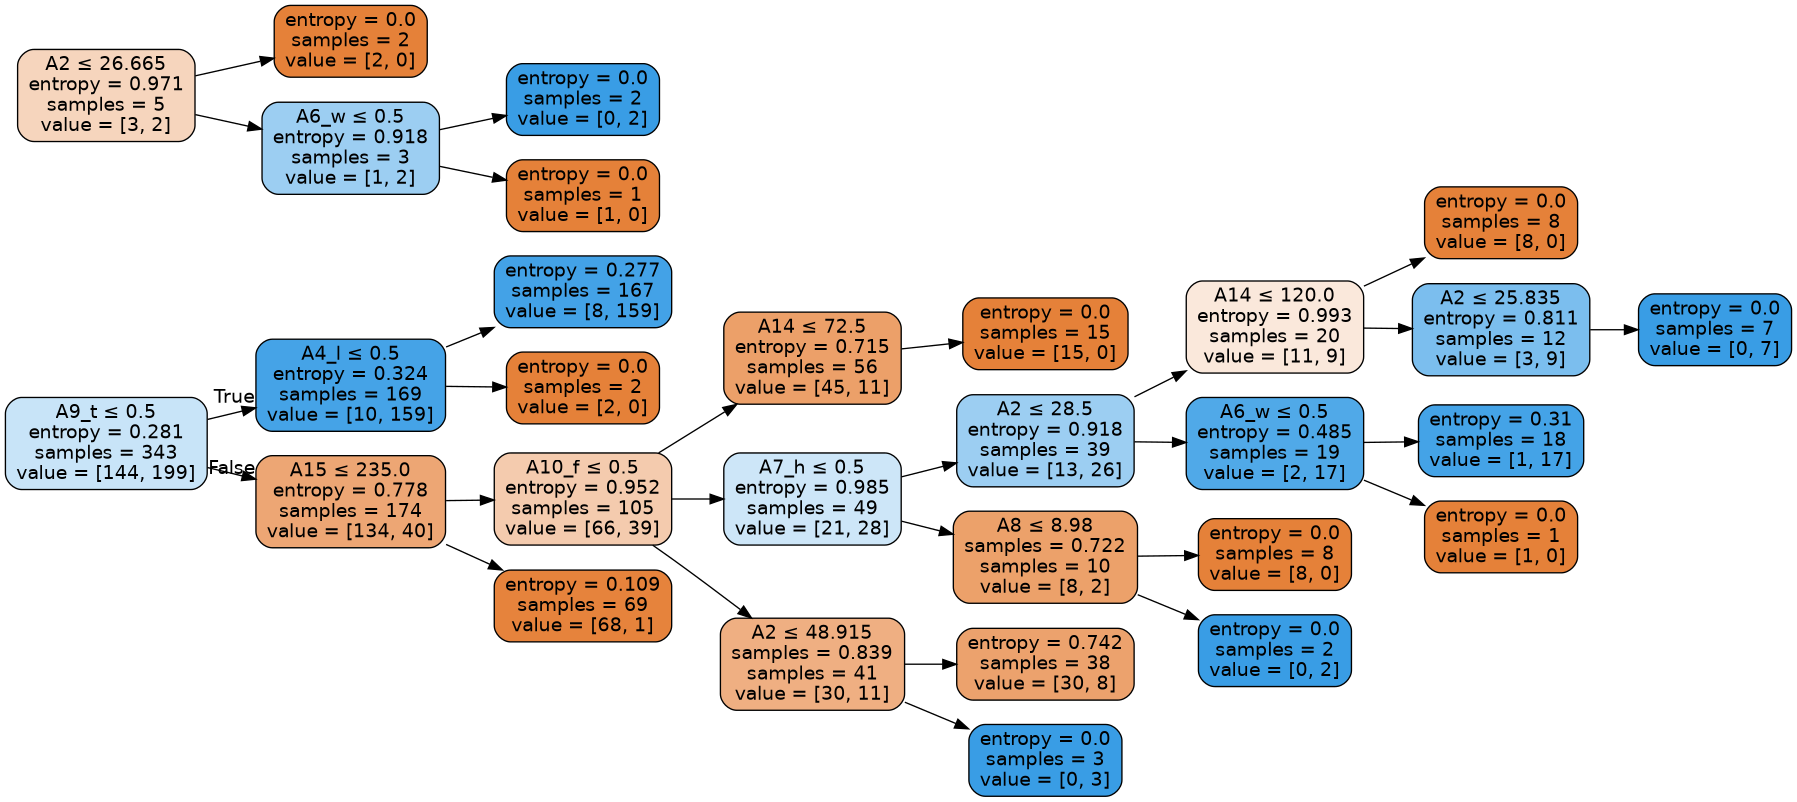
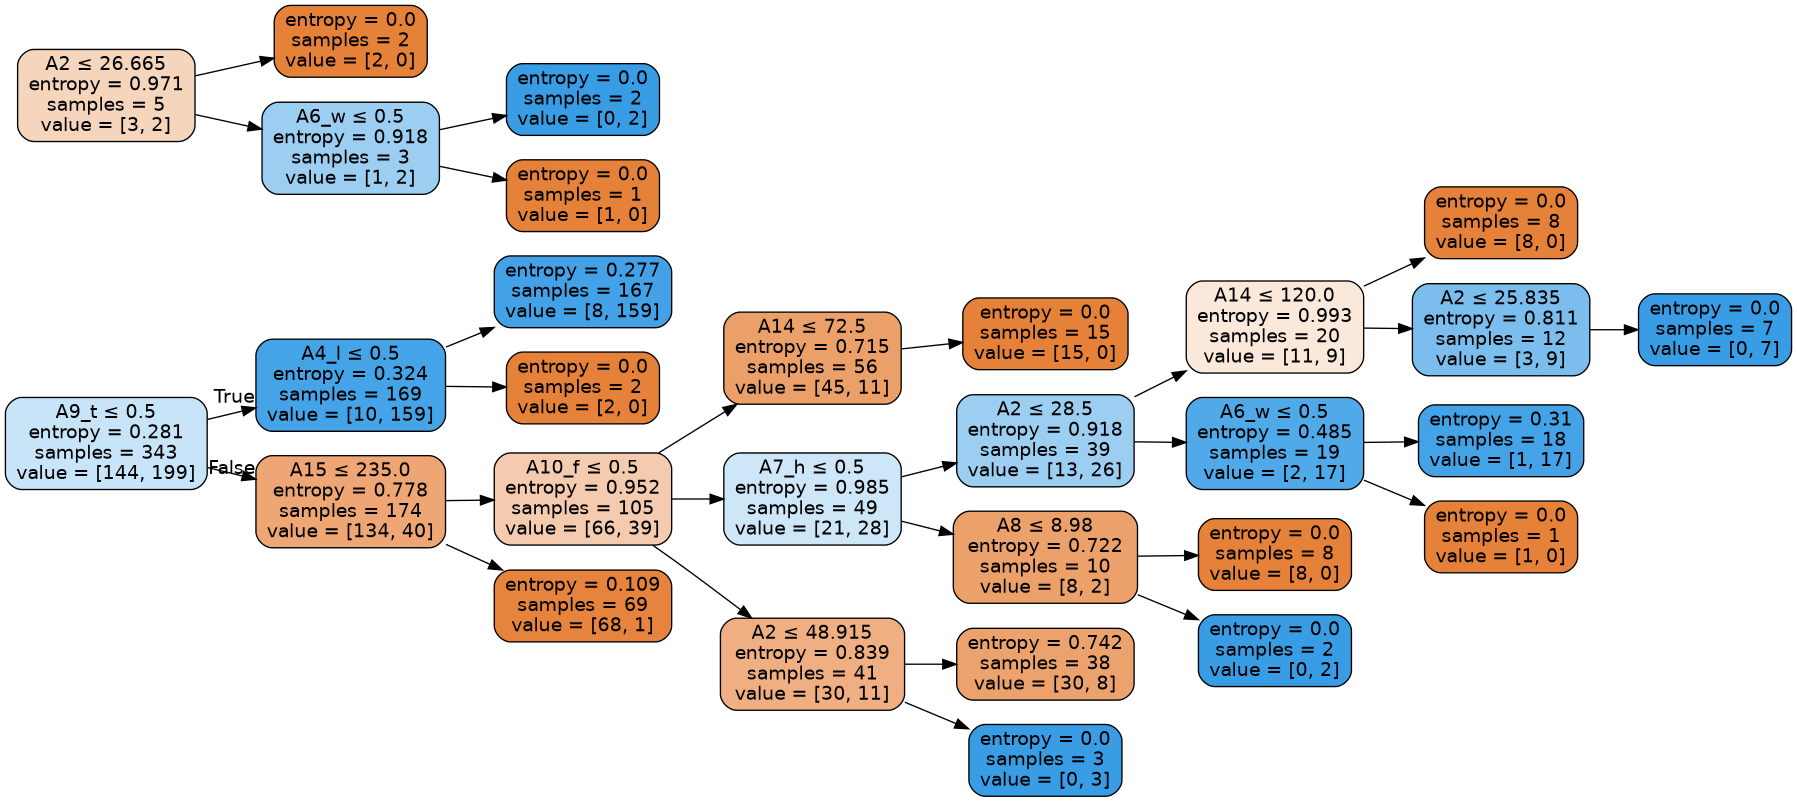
(1045, 546) -> (1045, 546)
(812, 653) -> (812, 653)
